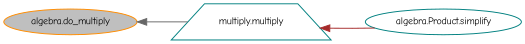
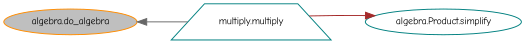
(70, 22) -> (70, 22)
(352, 28) -> (337, 15)
